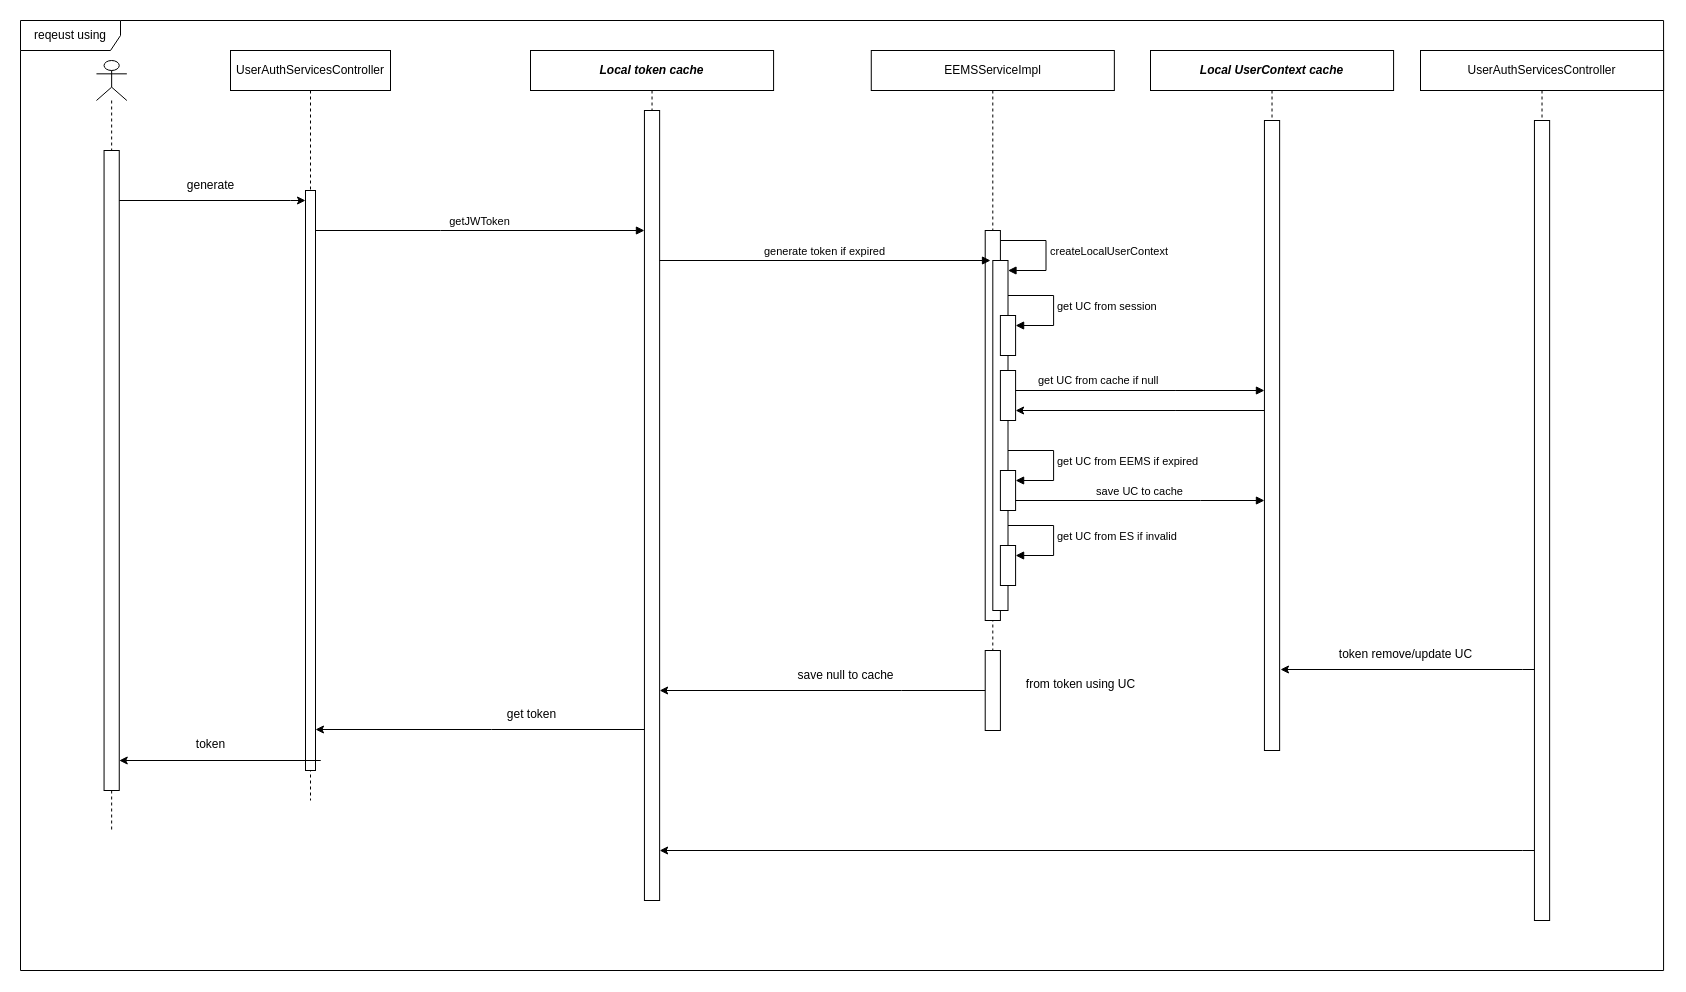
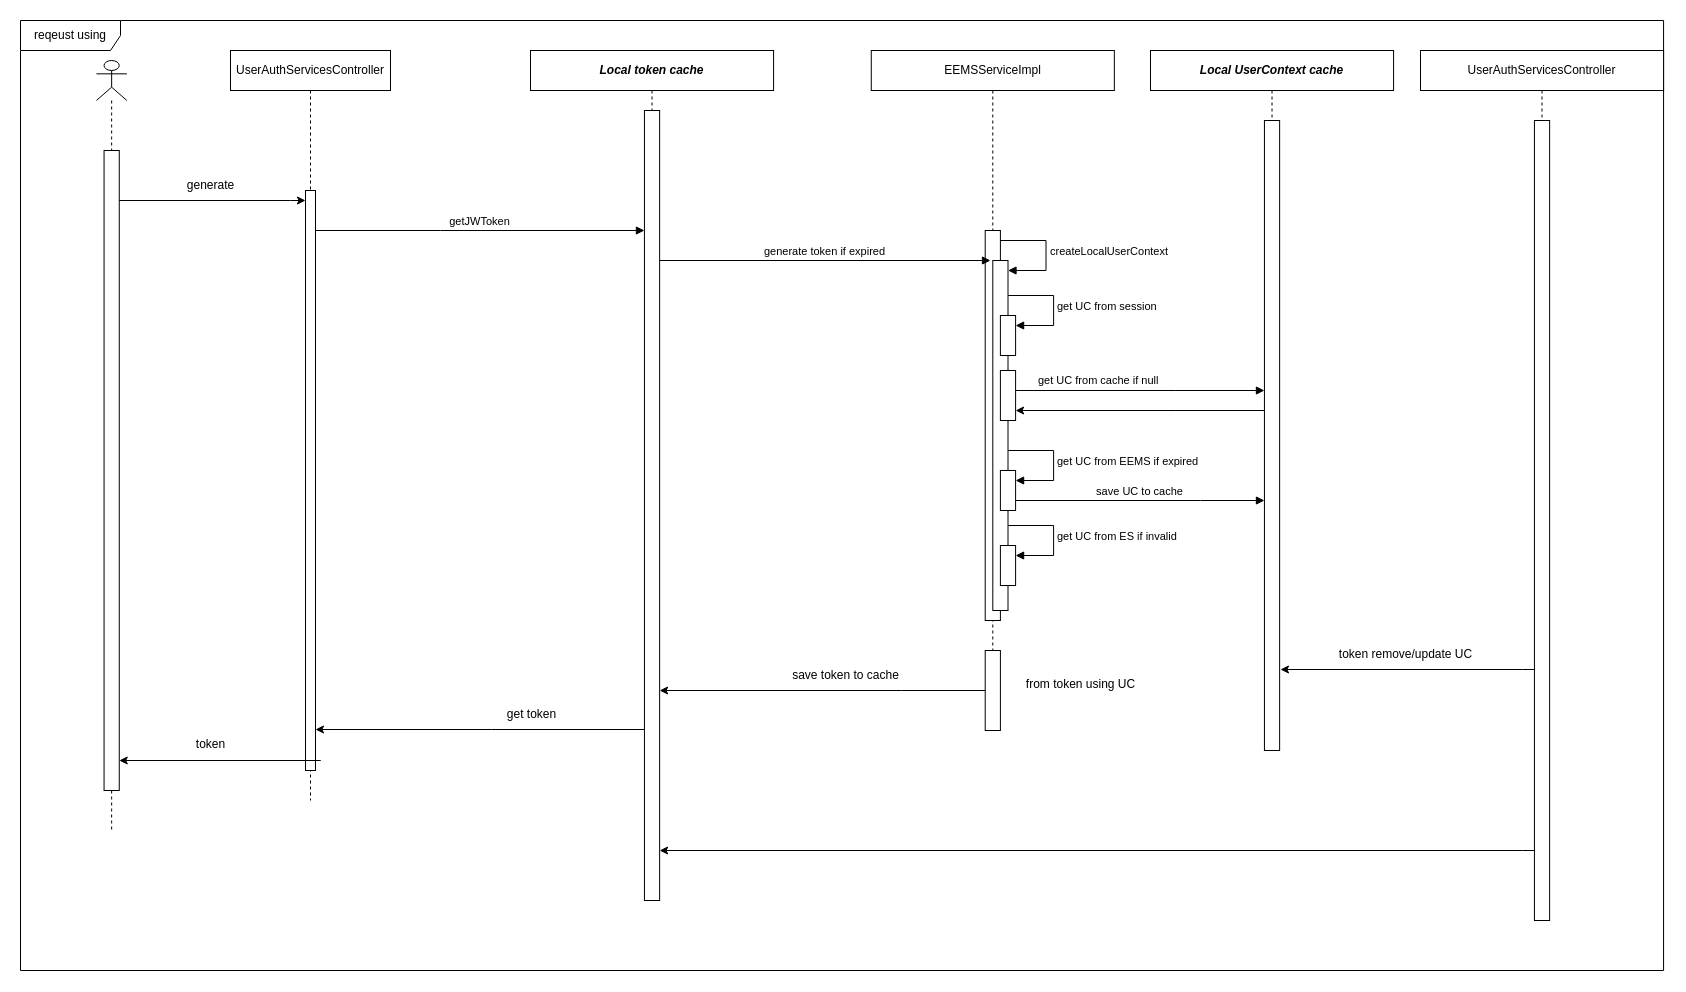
(846, 676) -> (846, 676)
